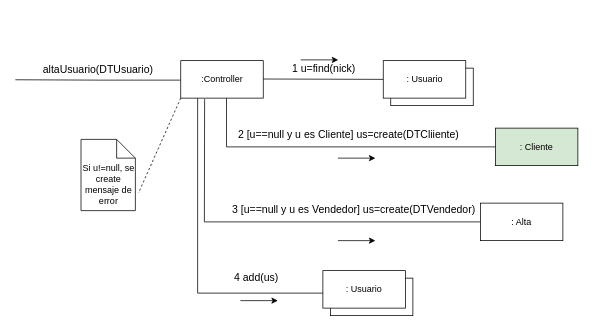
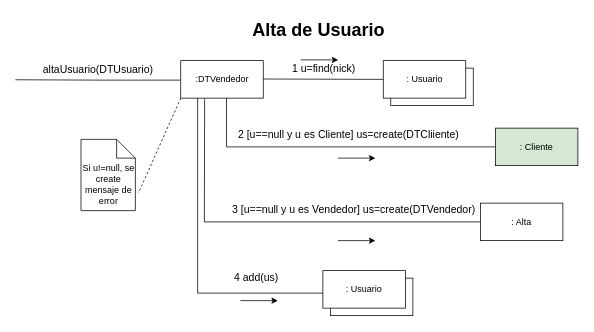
none -> (318, 30)
(222, 79) -> (222, 79)
